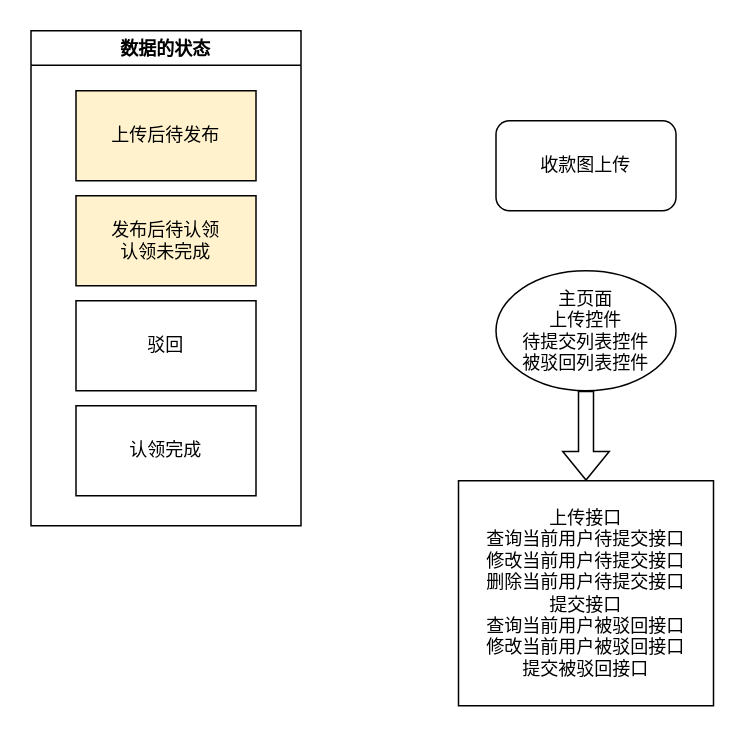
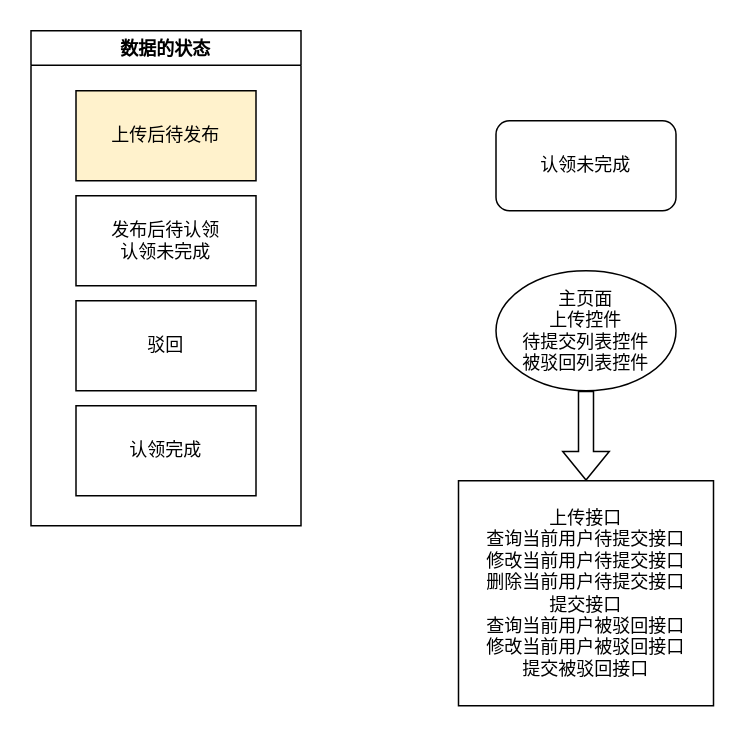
(586, 166) -> (586, 166)
(166, 241) -> (166, 241)
